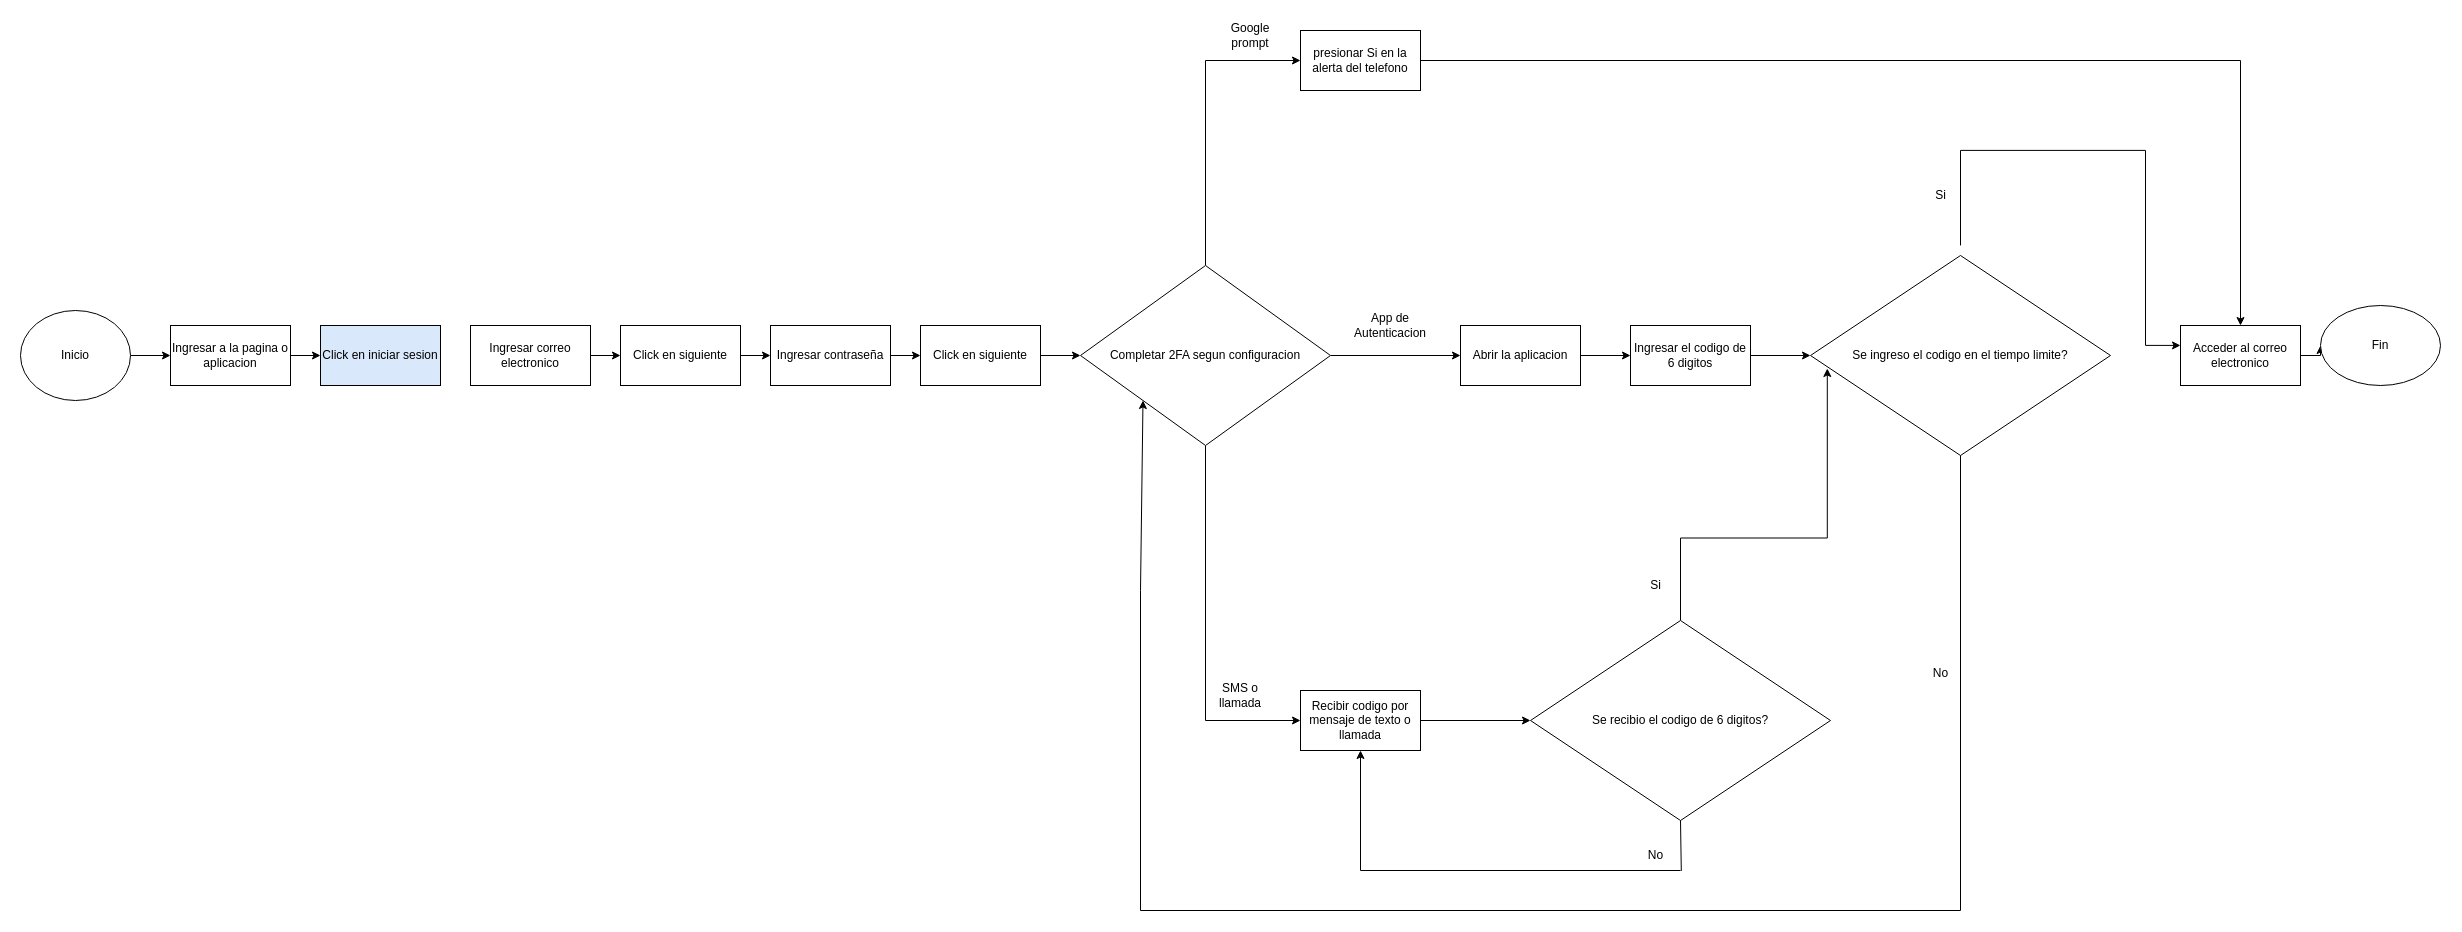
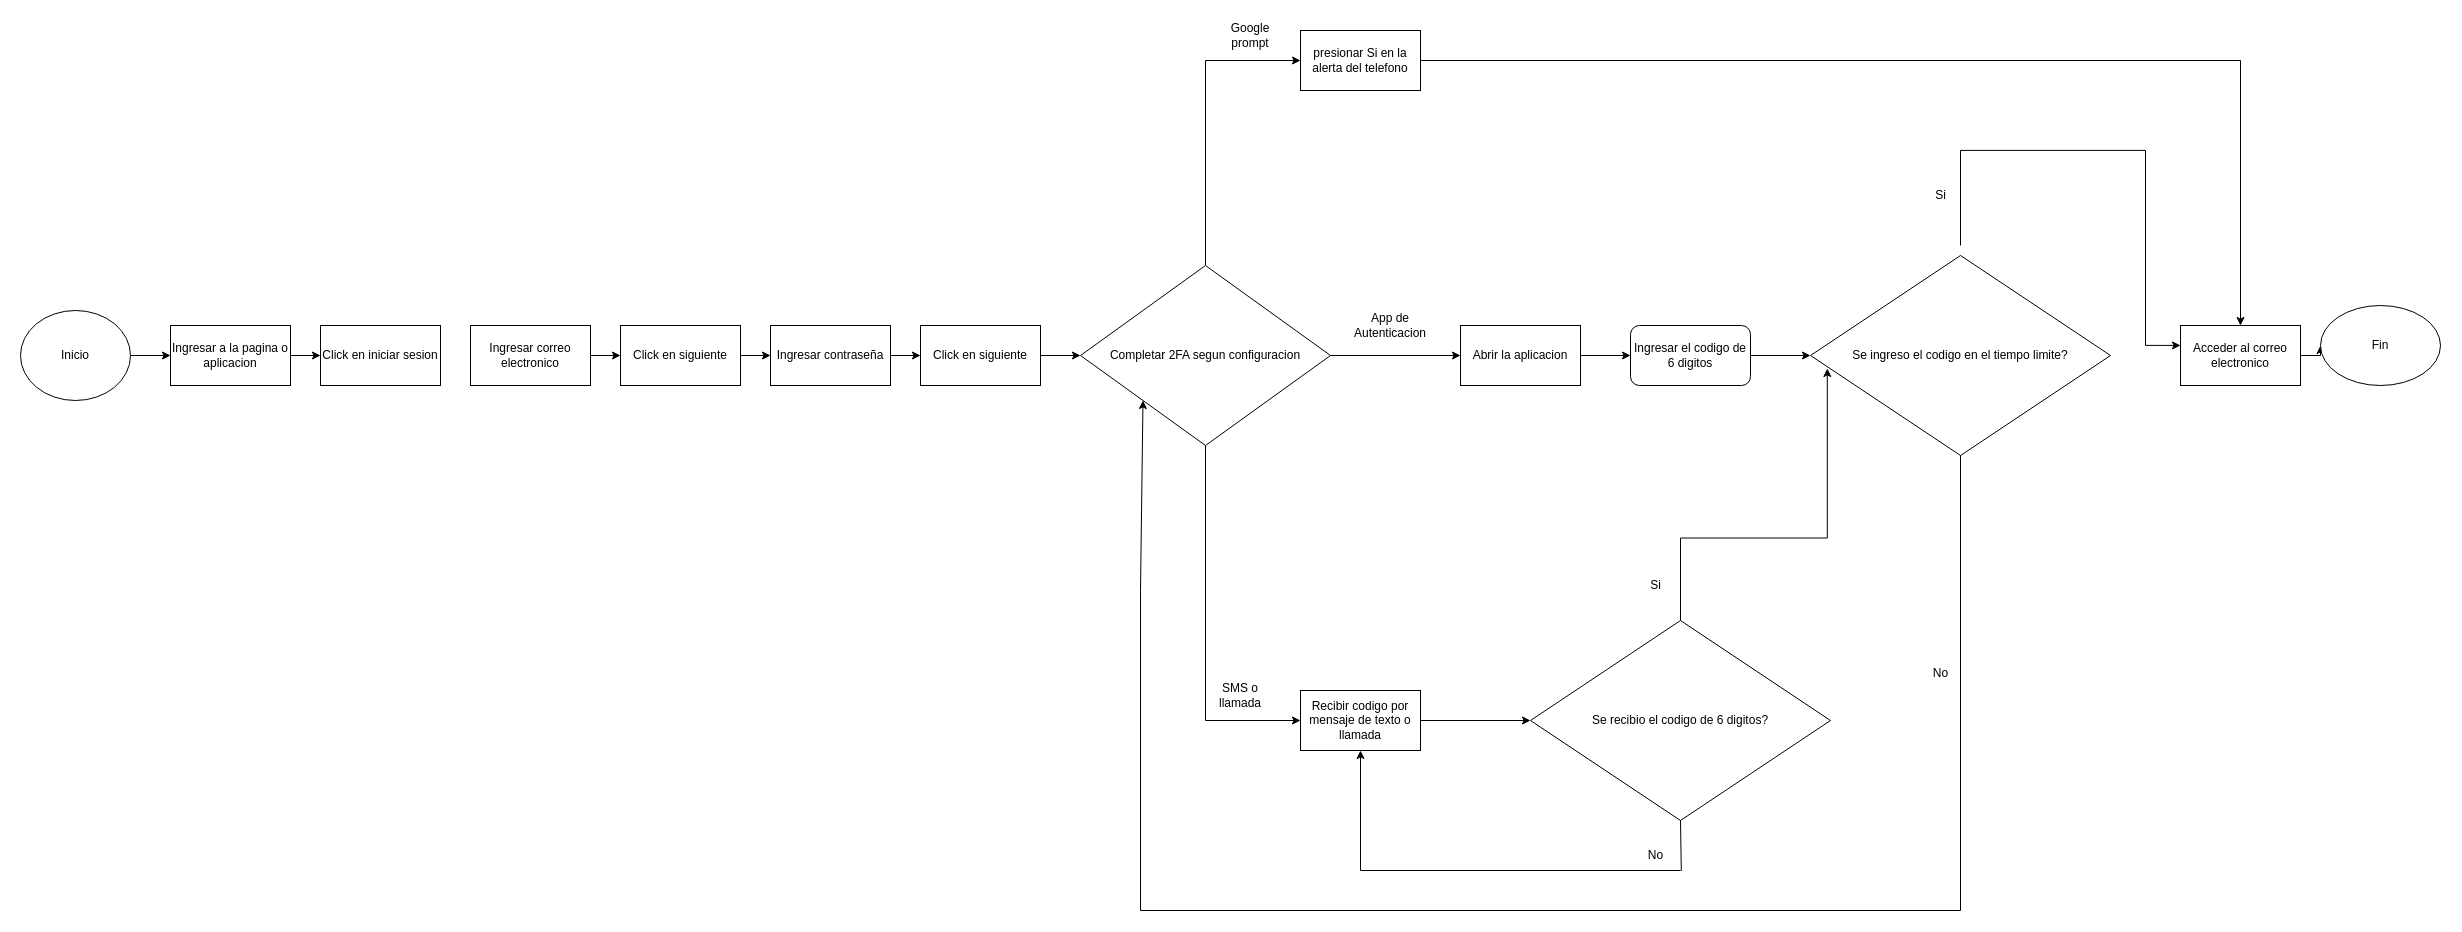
(381, 356) -> (381, 356)
(1691, 356) -> (1691, 356)
